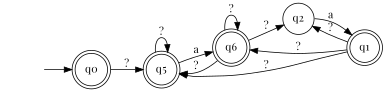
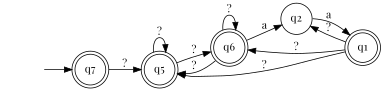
(266, 26) -> (264, 26)
(196, 50) -> (194, 50)
(91, 70) -> (90, 70)
